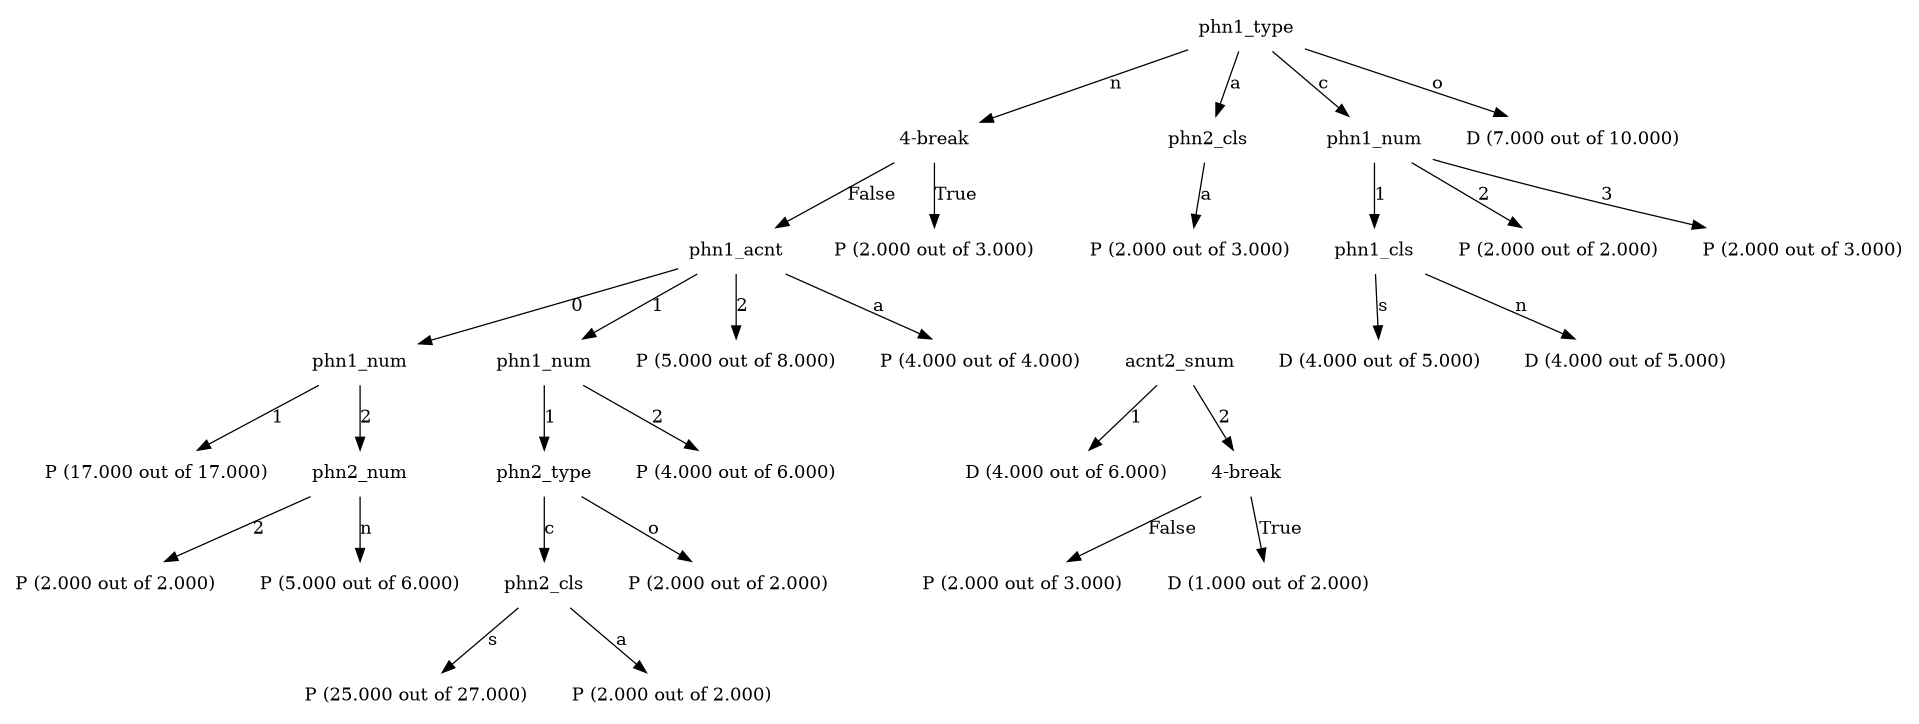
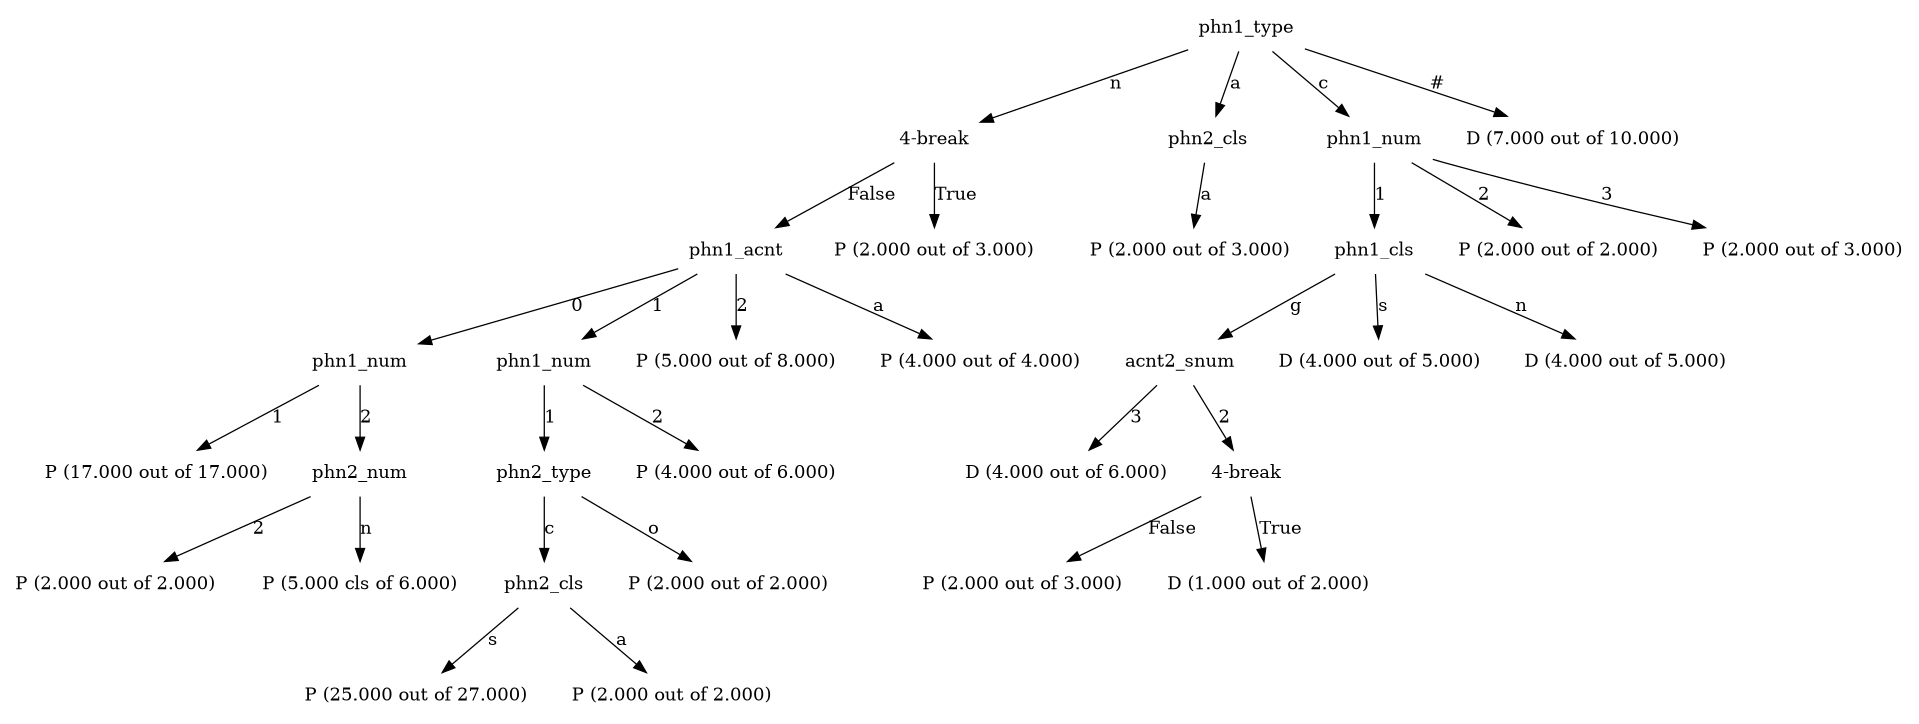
(1438, 84) -> (1438, 84)
none -> (1283, 303)
(1137, 418) -> (1137, 418)
(360, 585) -> (360, 585)
